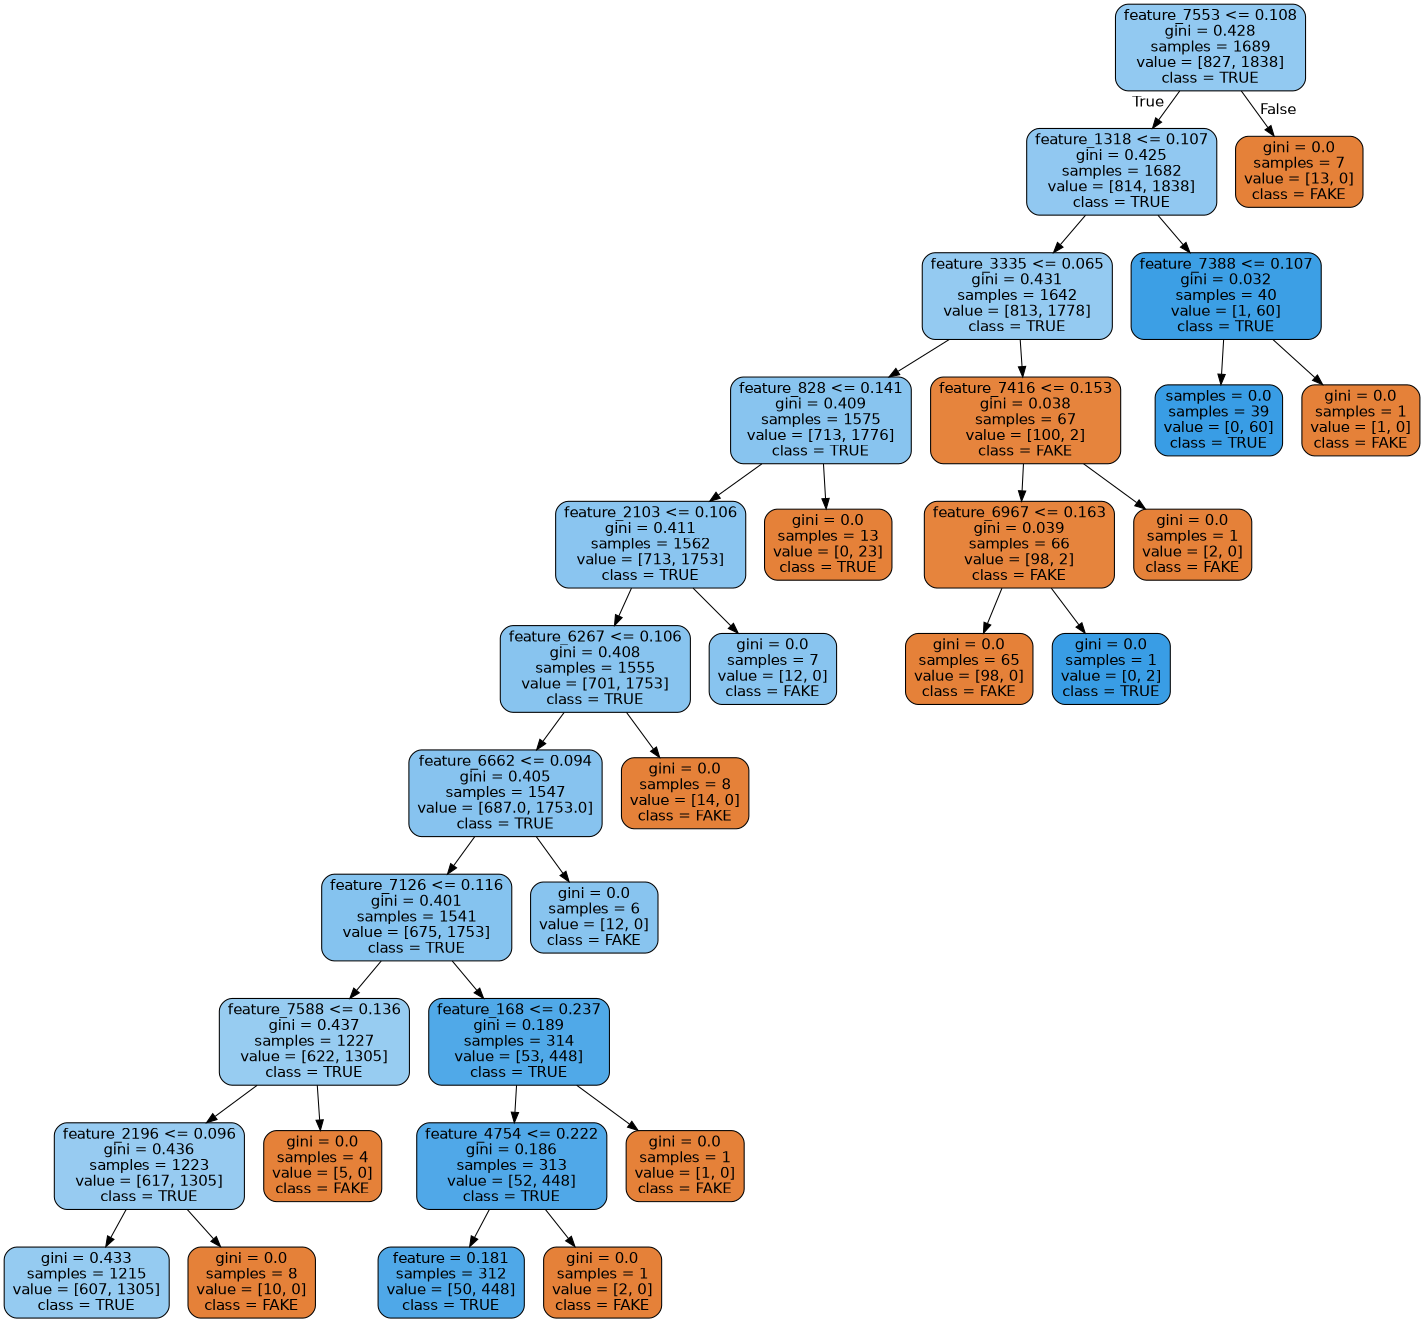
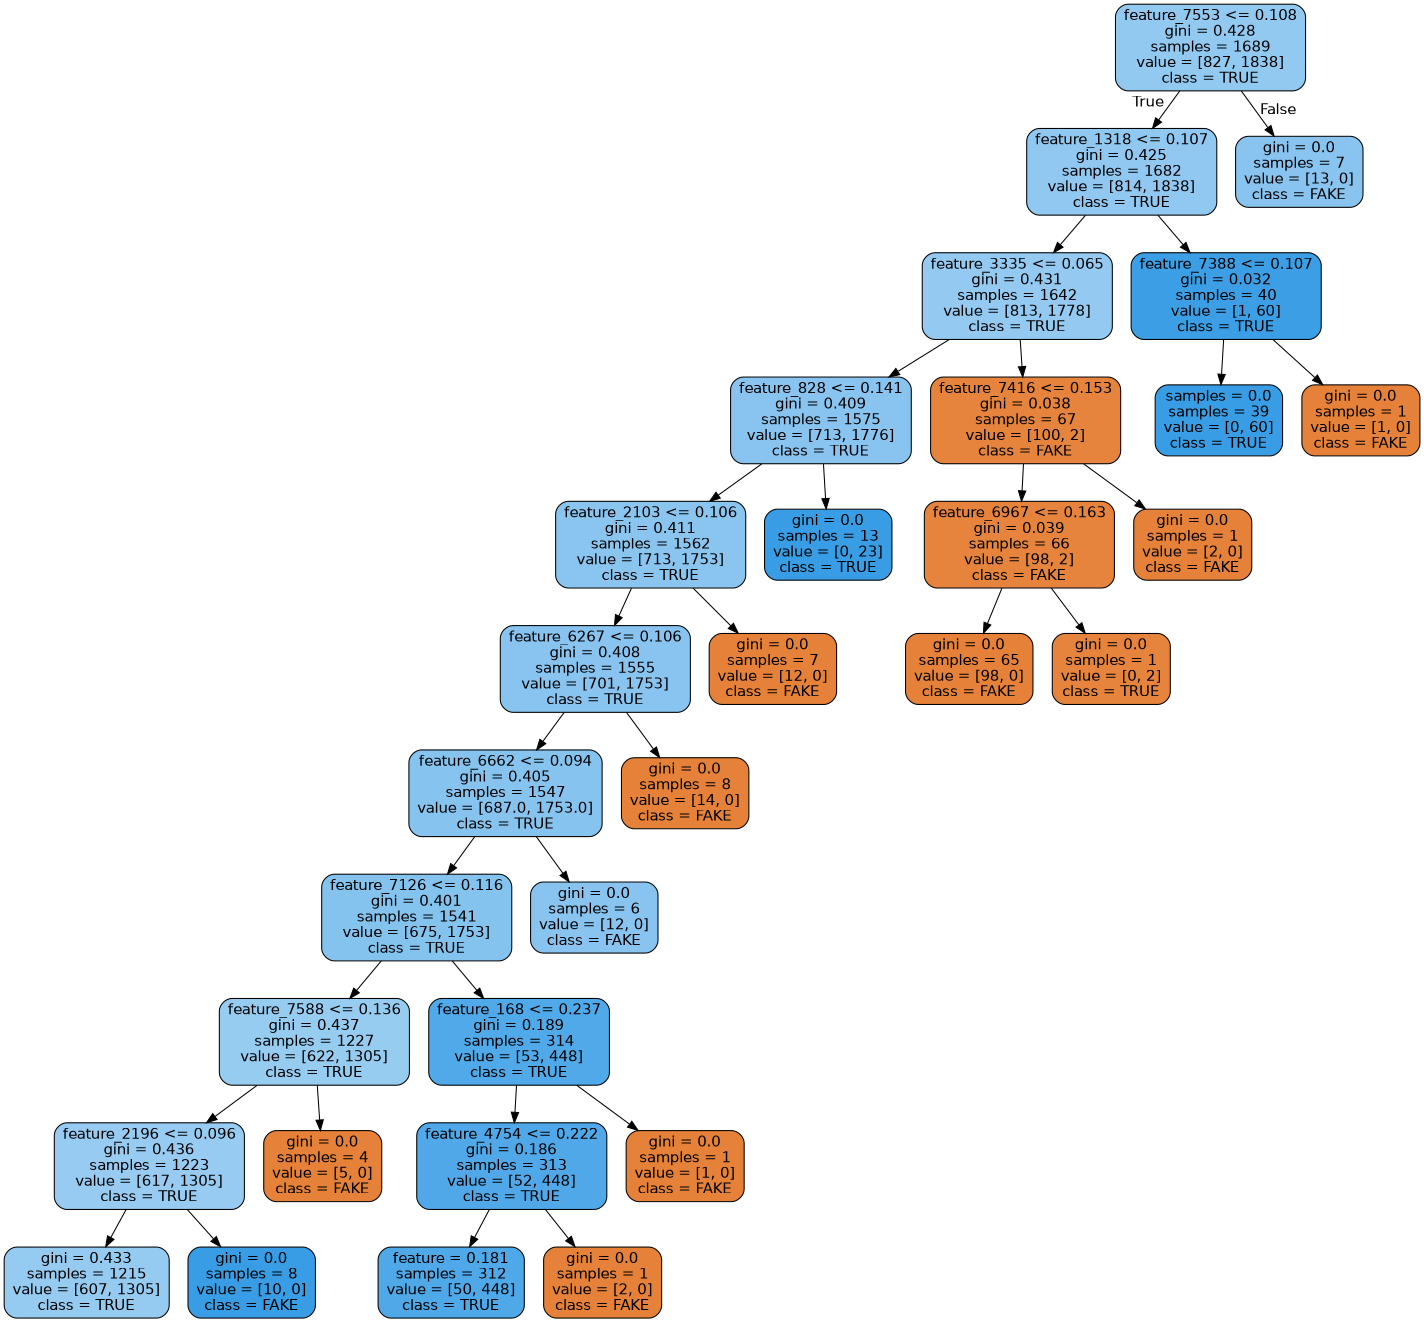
(1299, 172) -> (1299, 172)
(828, 545) -> (828, 545)
(773, 669) -> (773, 669)
(1111, 669) -> (1111, 669)
(252, 1283) -> (252, 1283)
